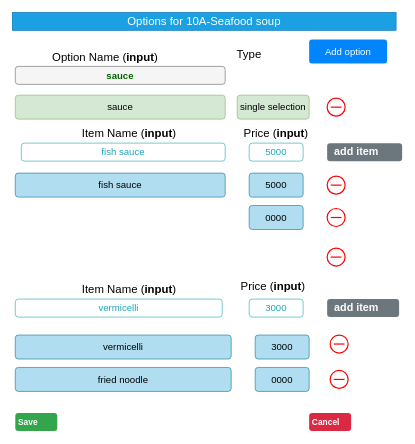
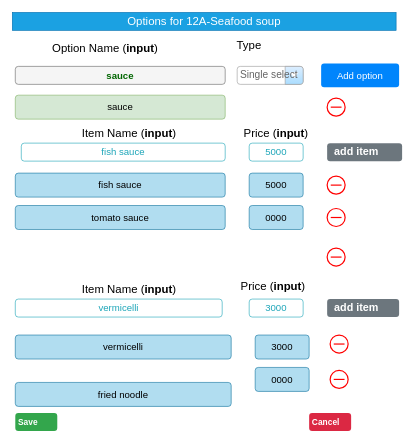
(204, 21) -> (204, 21)
(348, 51) -> (360, 75)
(249, 54) -> (249, 45)
(105, 57) -> (105, 48)
none -> (270, 75)
(273, 107) -> none
none -> (120, 218)
(123, 380) -> (123, 395)
